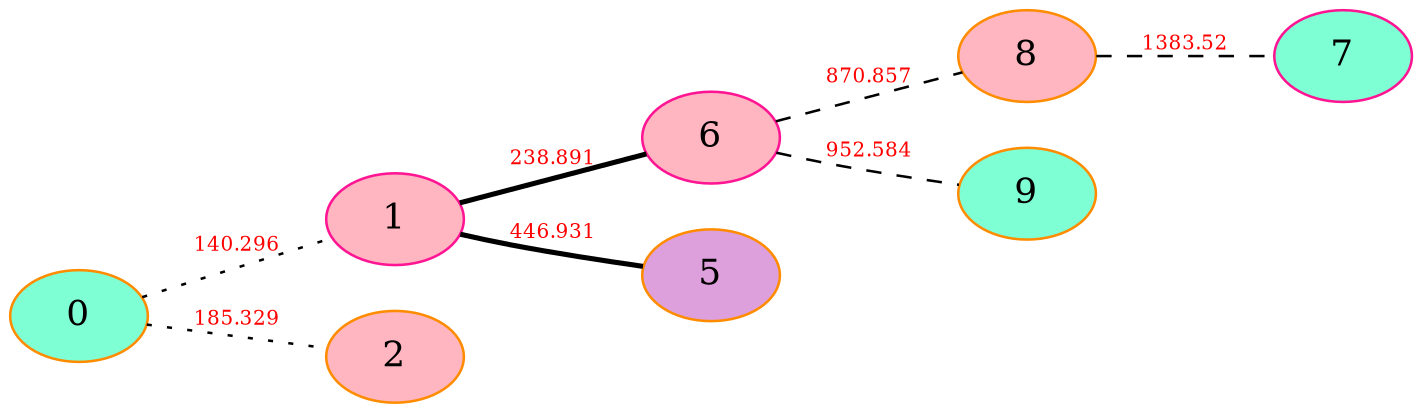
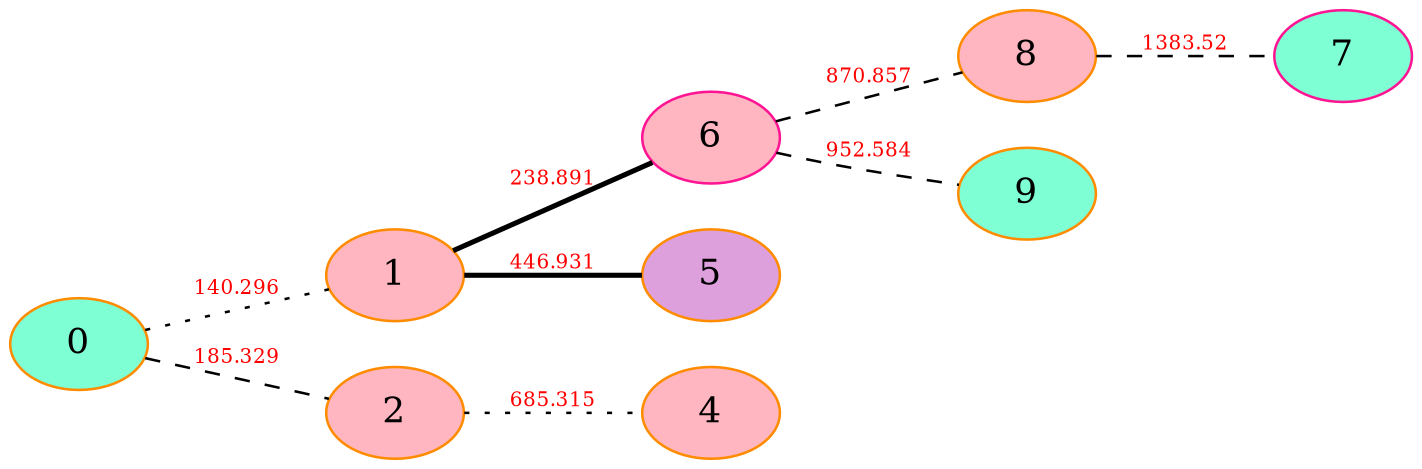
(395, 219) -> (395, 275)
(237, 336) -> (237, 378)
none -> (711, 413)
